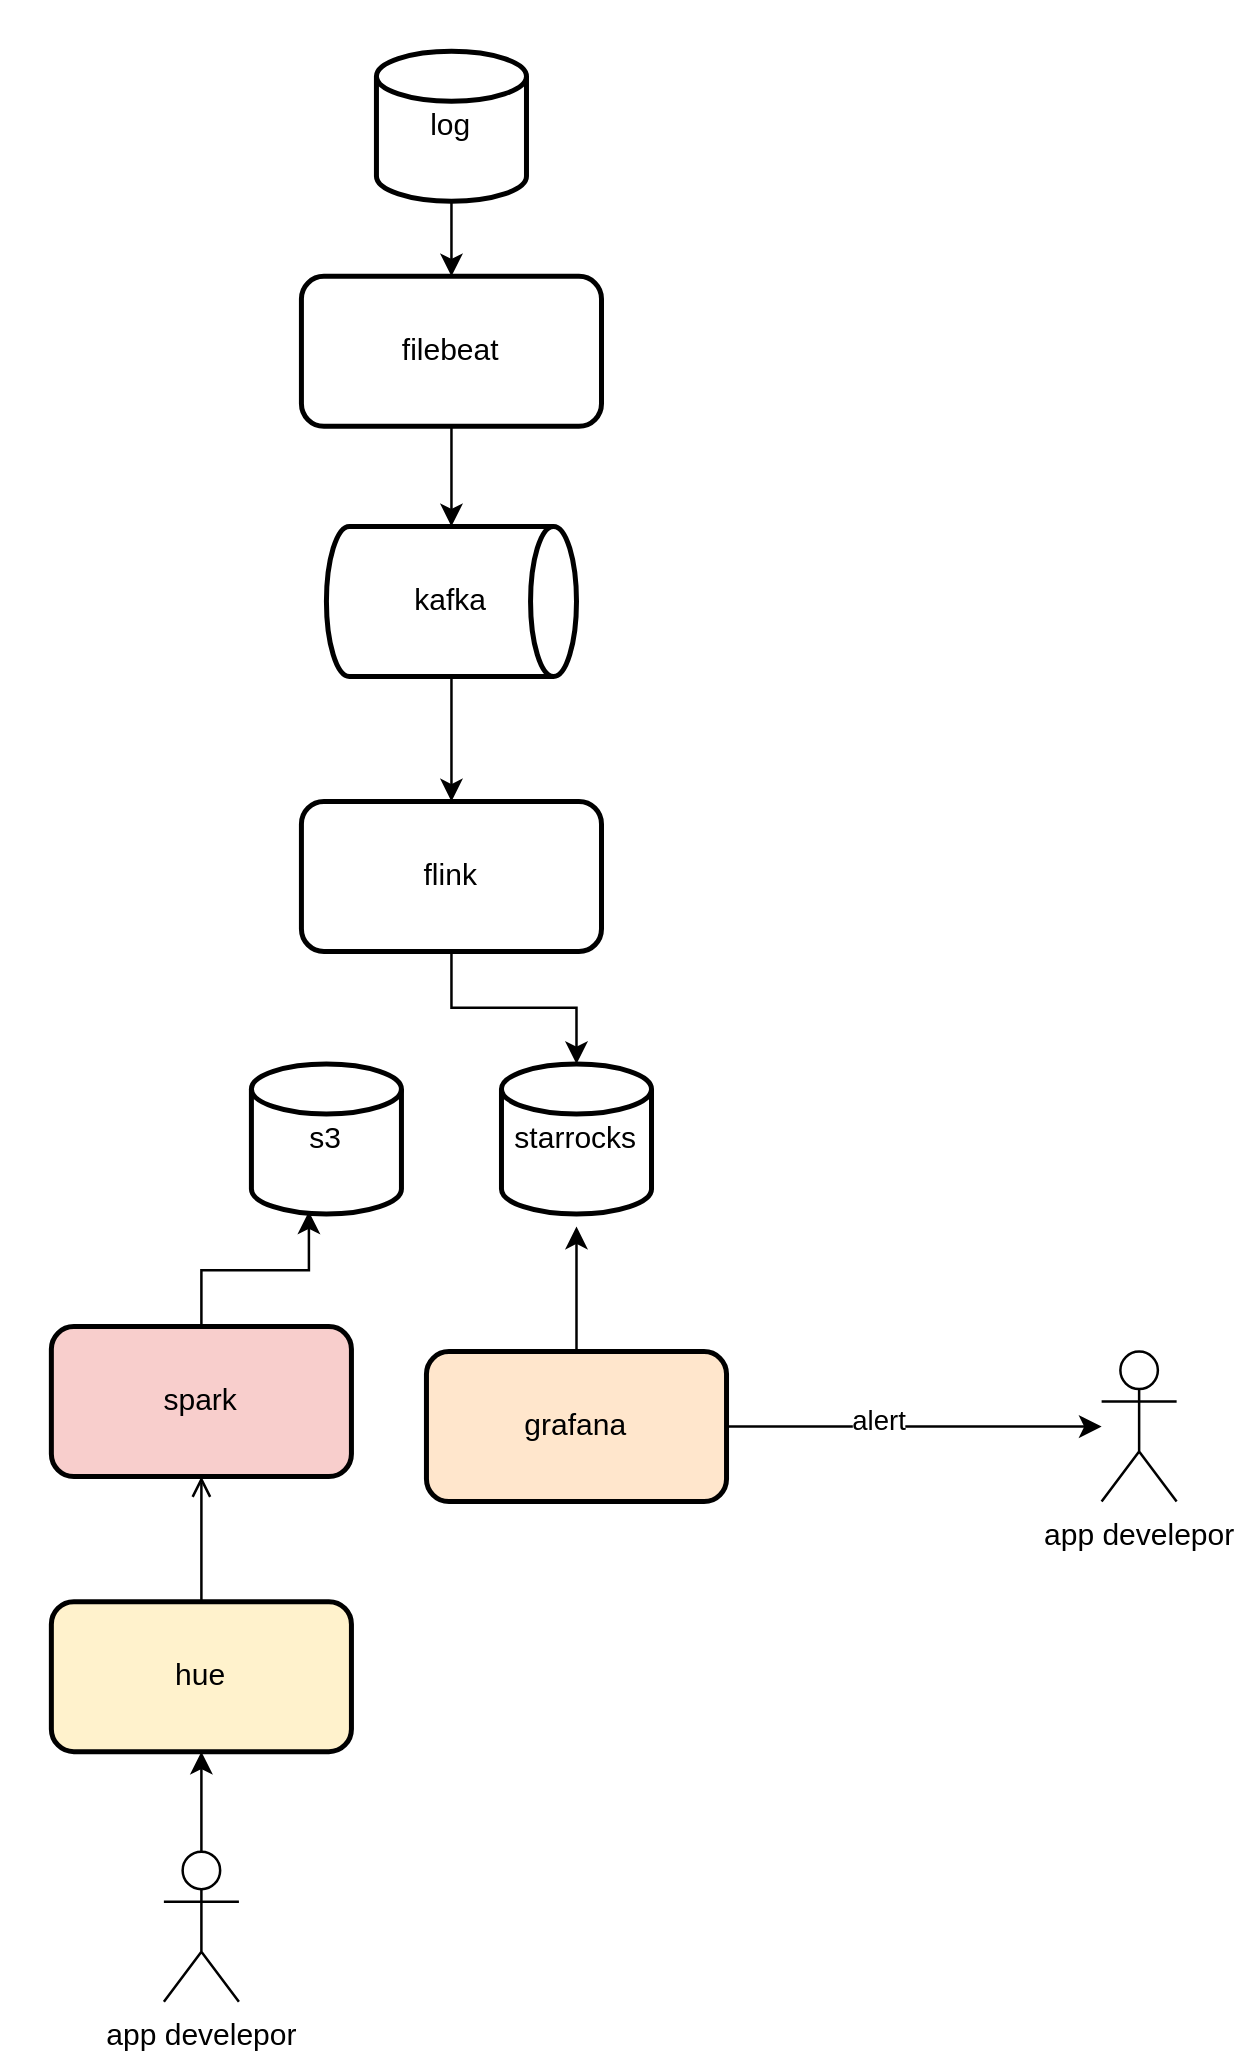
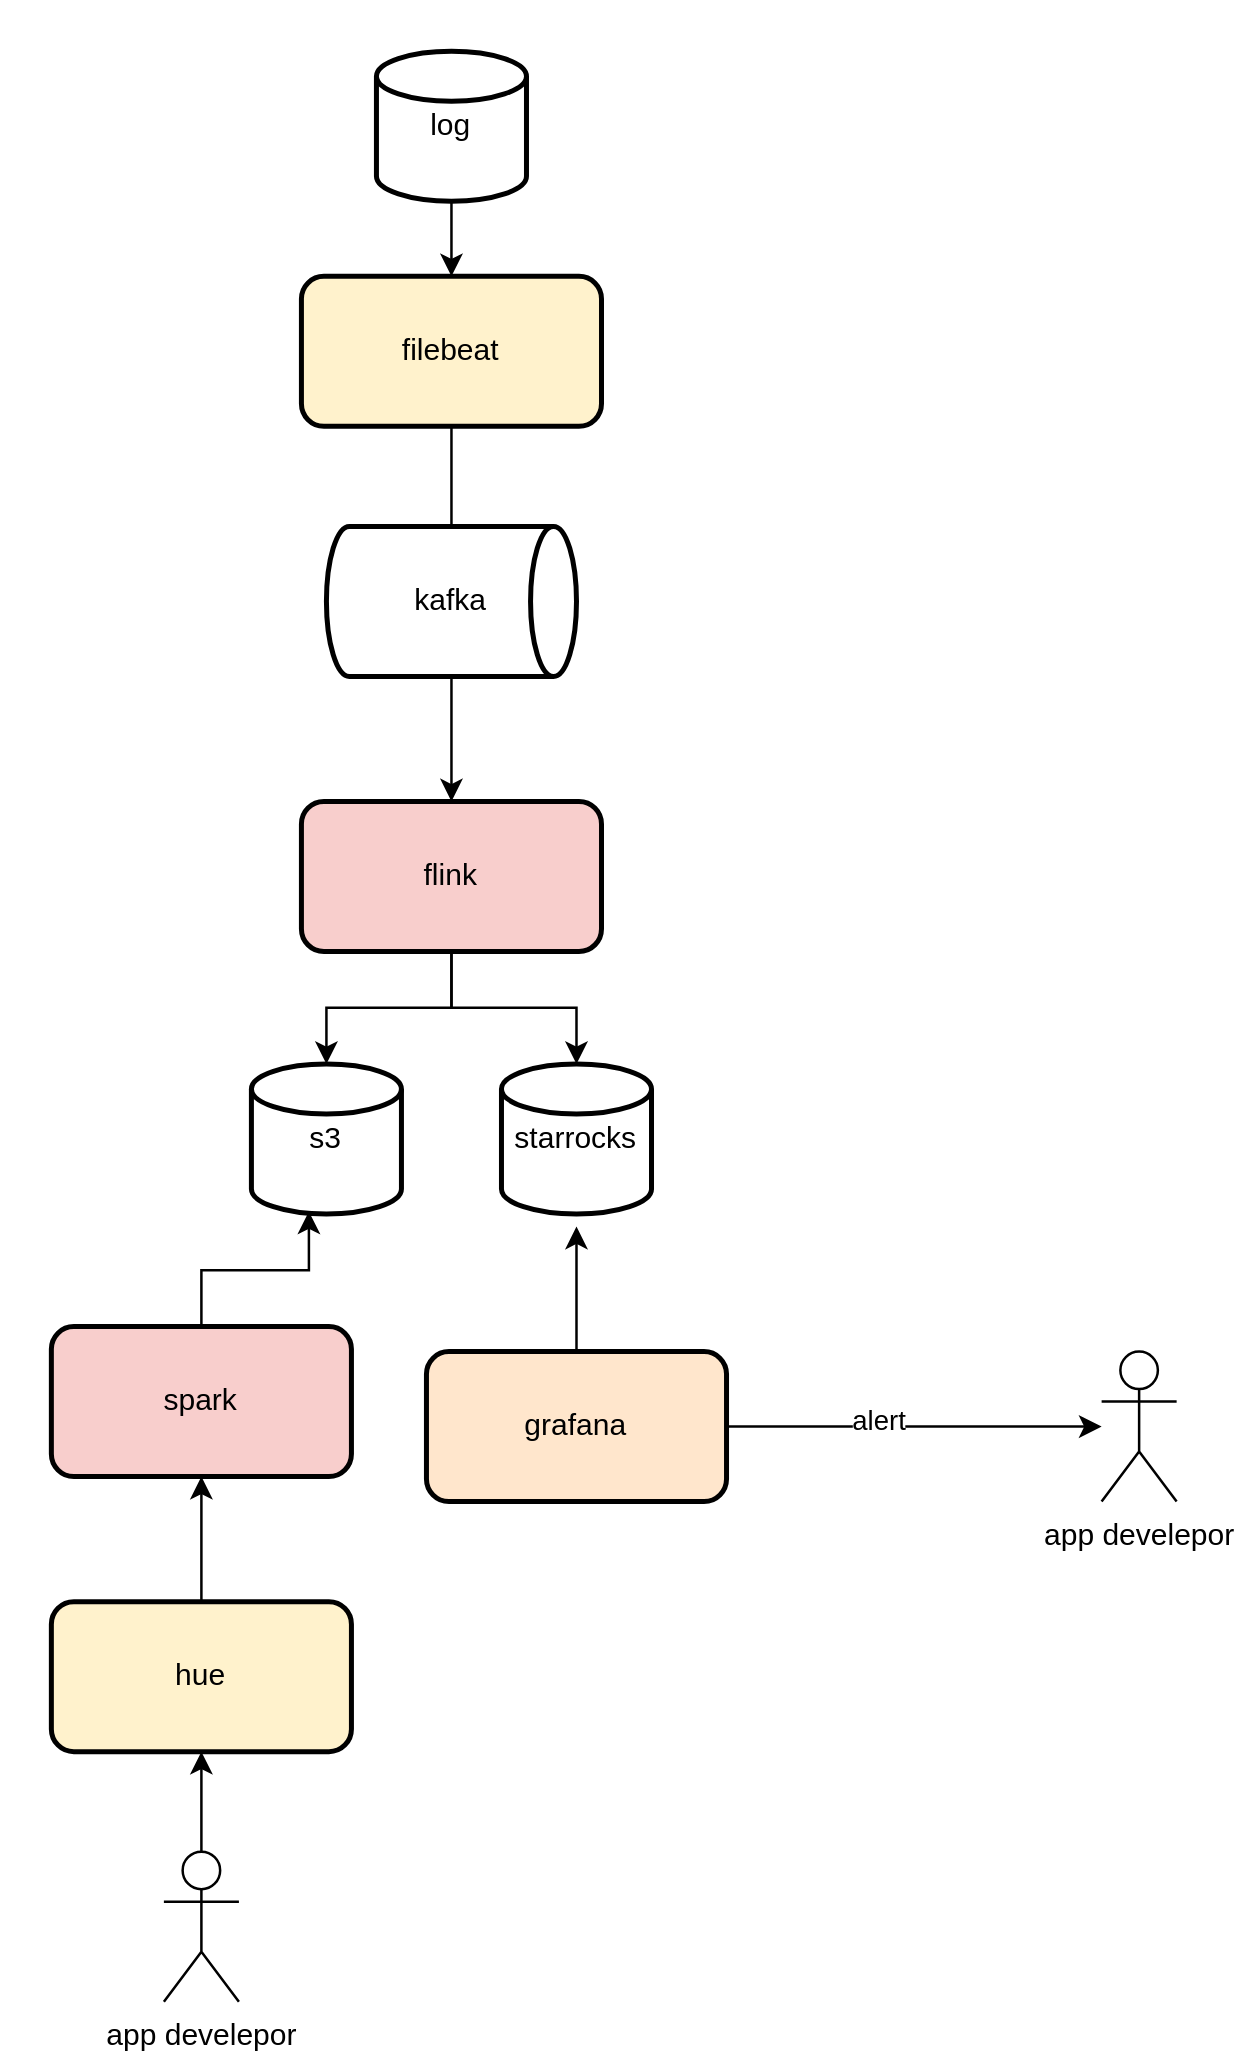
(451, 351) -> (451, 351)
(451, 508) -> (451, 515)
(451, 876) -> (451, 876)
none -> (368, 1008)
(201, 1490) -> (201, 1494)
